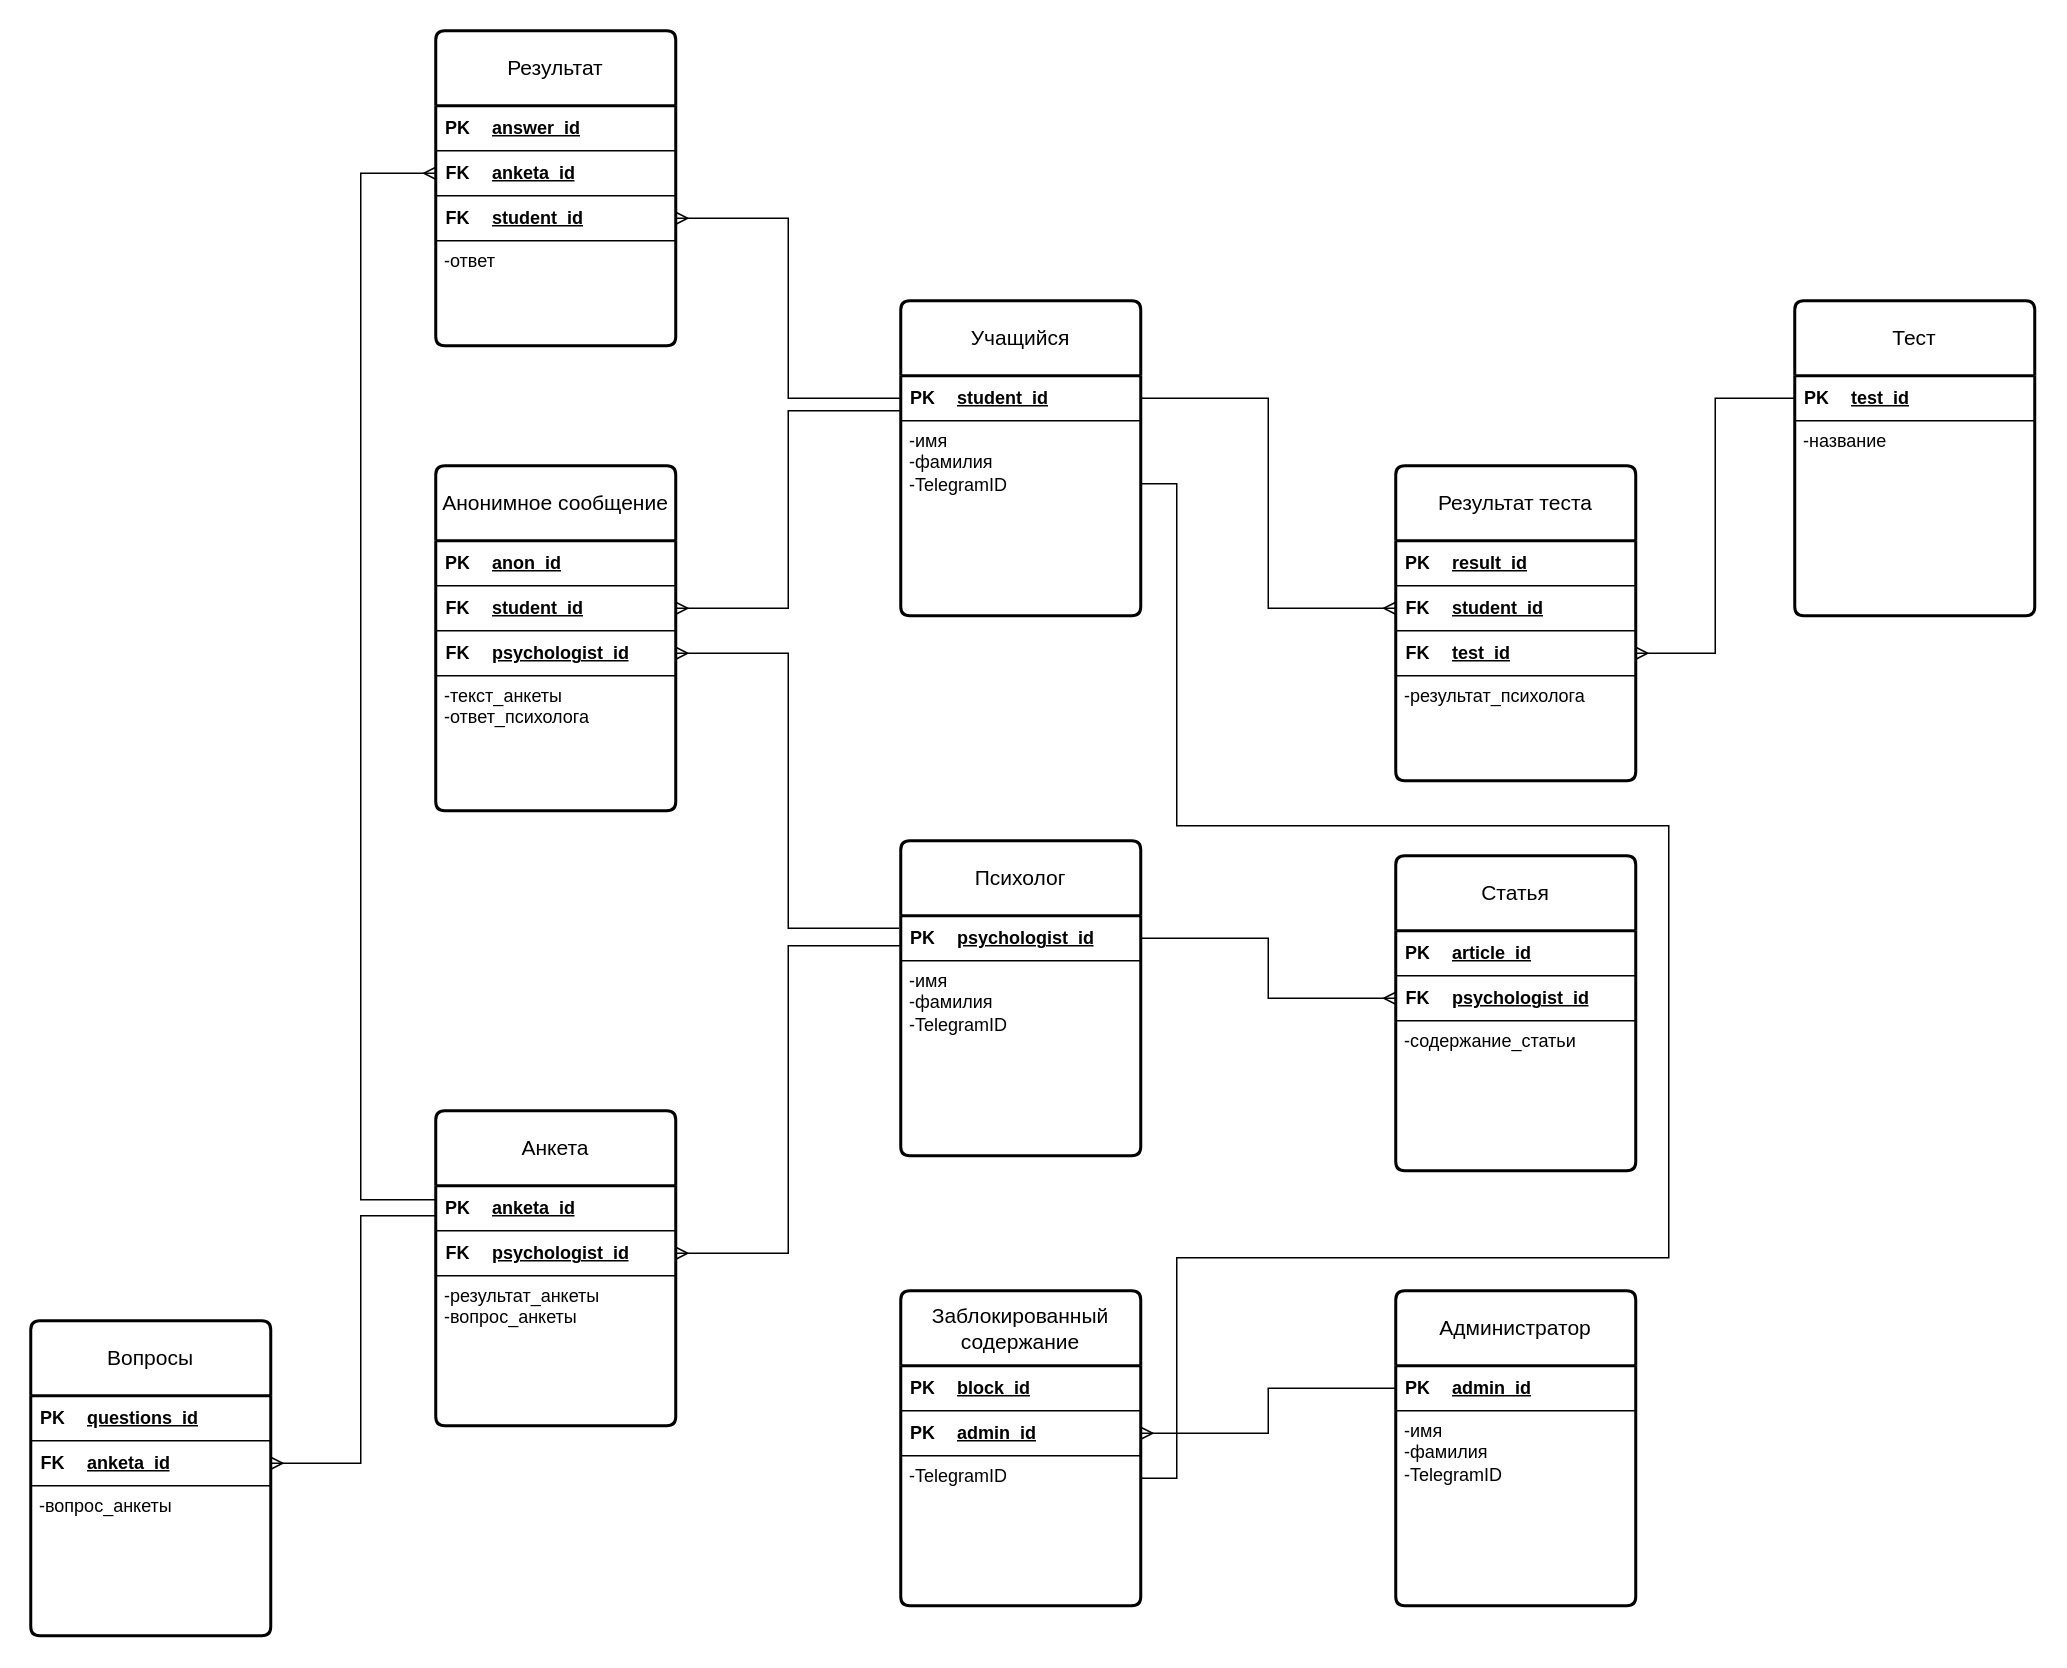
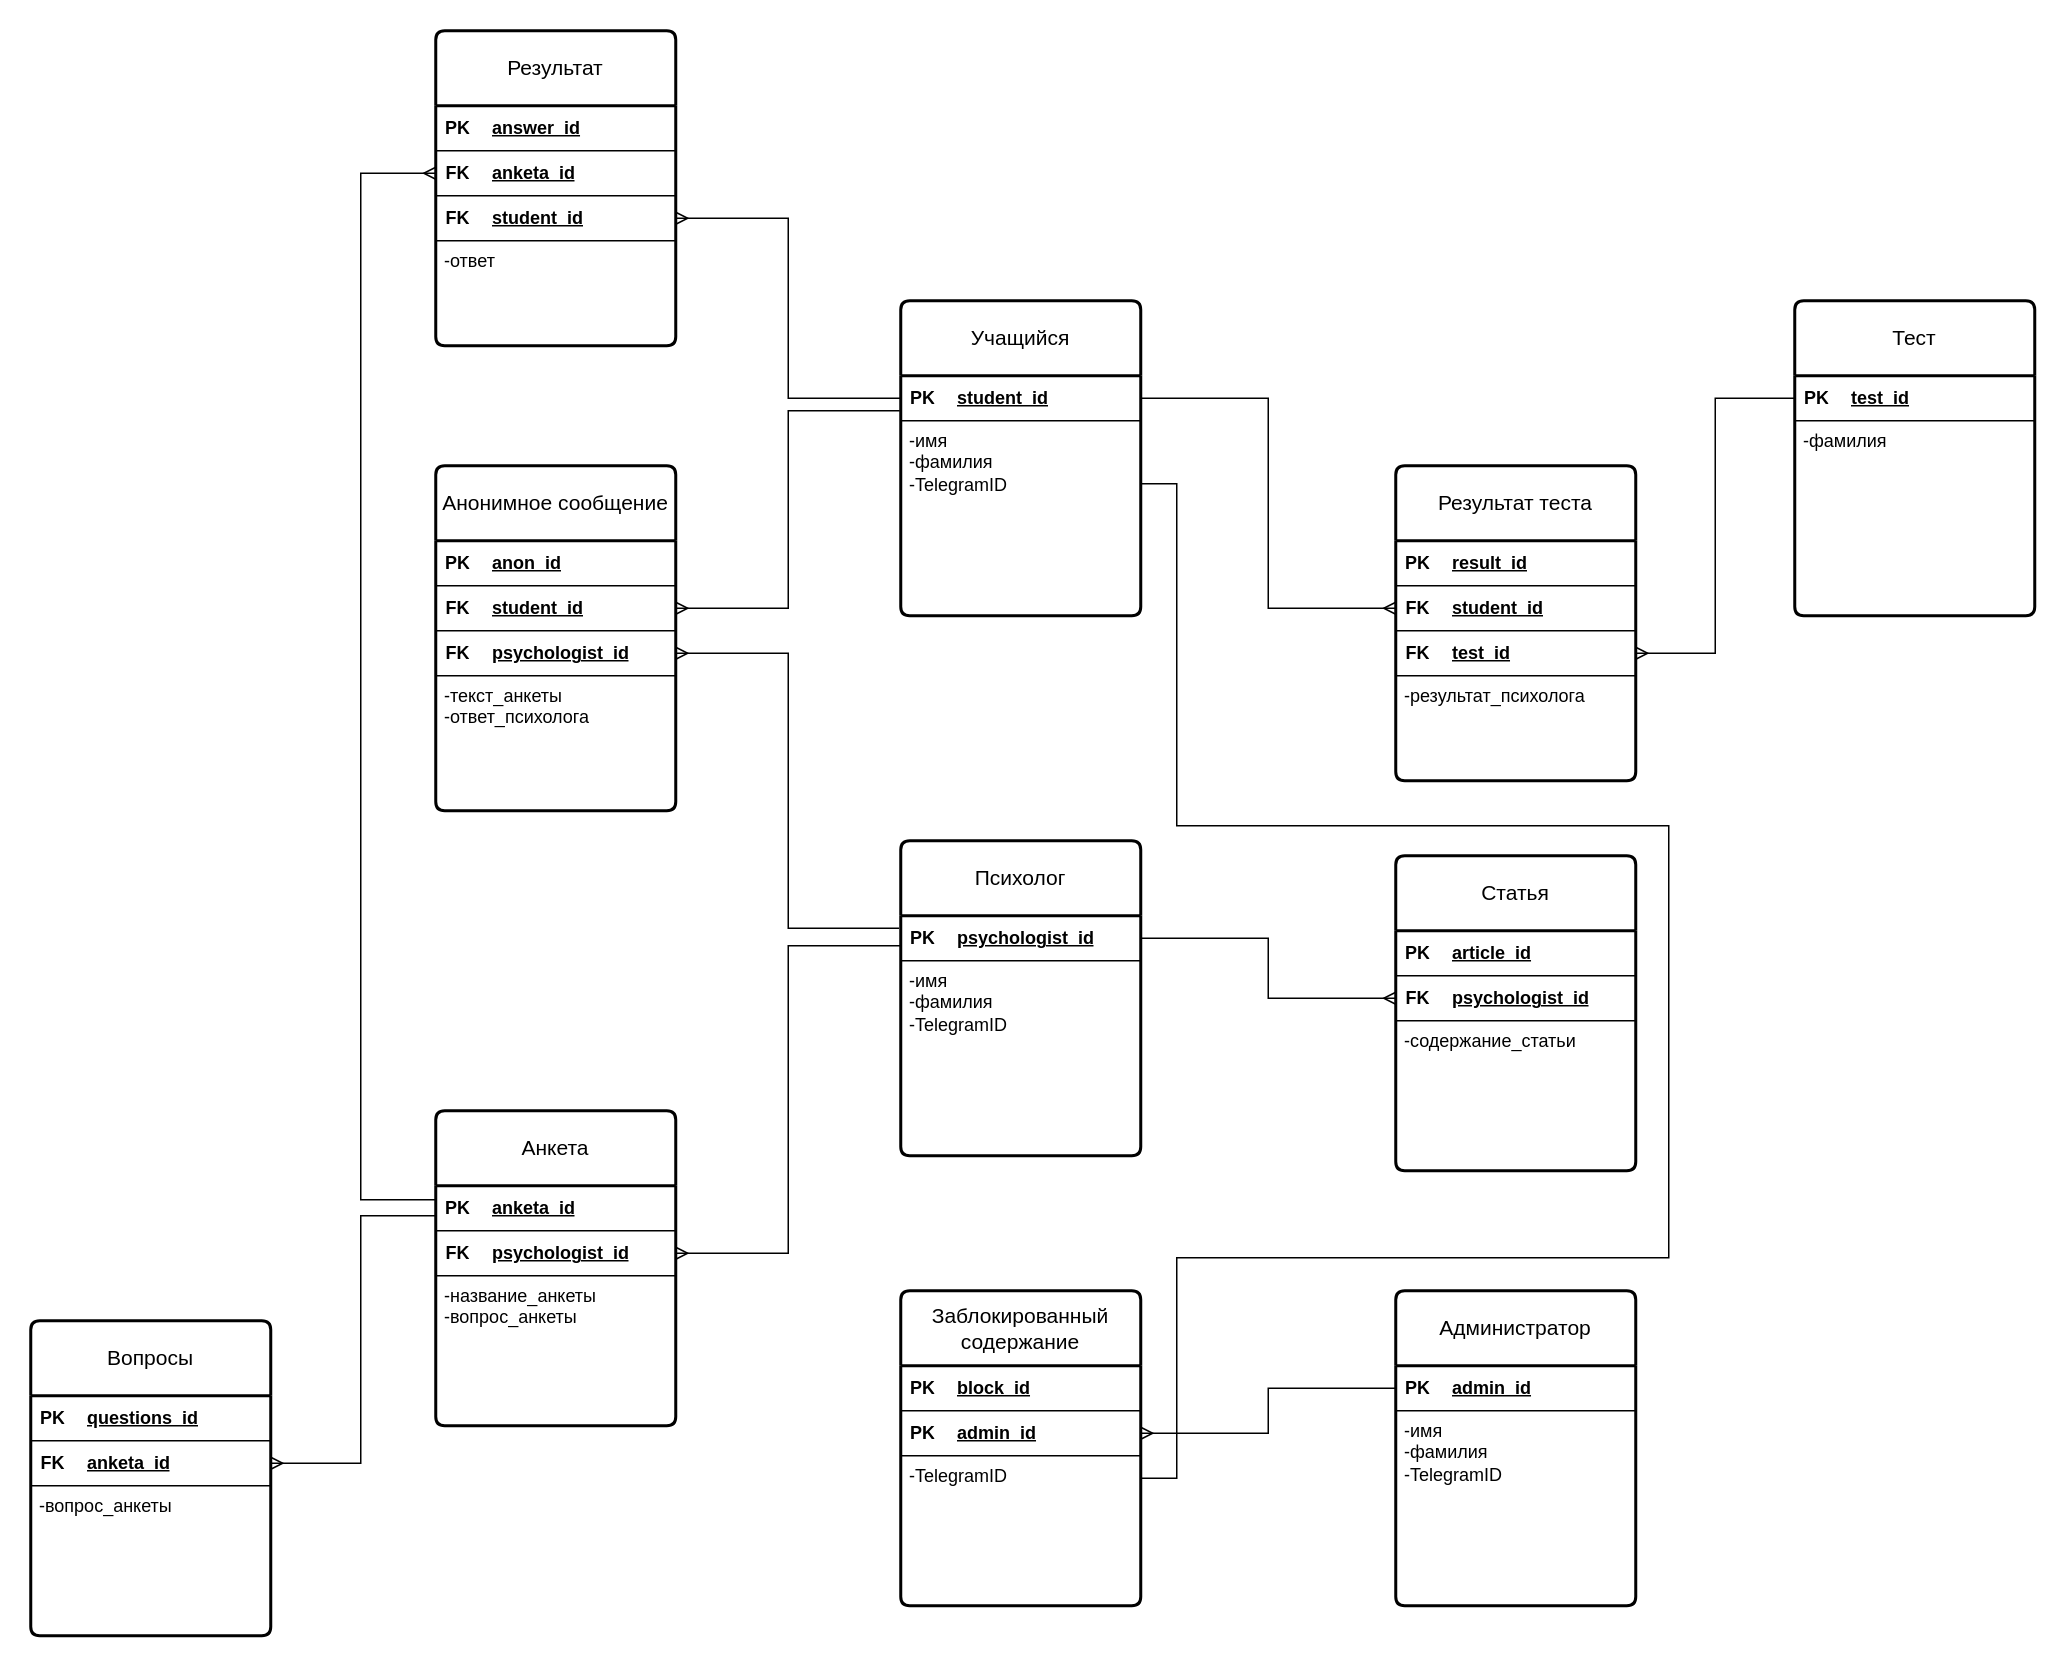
(1849, 442) -> (1844, 442)
(530, 1308) -> (525, 1308)
